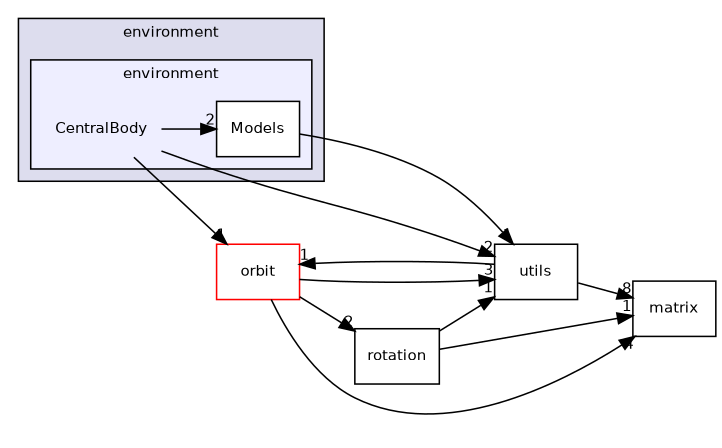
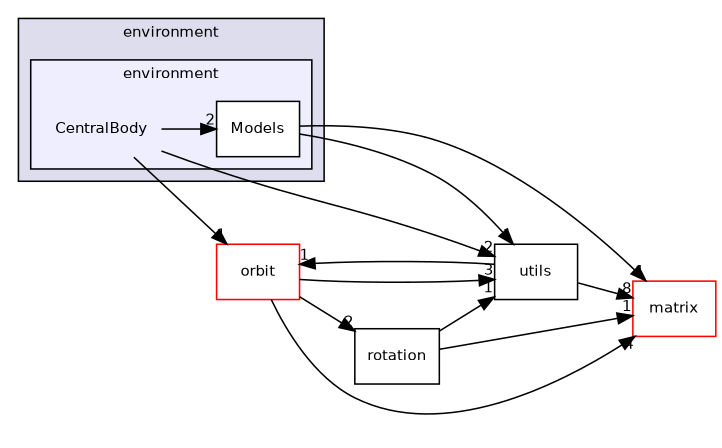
none -> (483, 160)
(674, 309) -> (674, 309)
